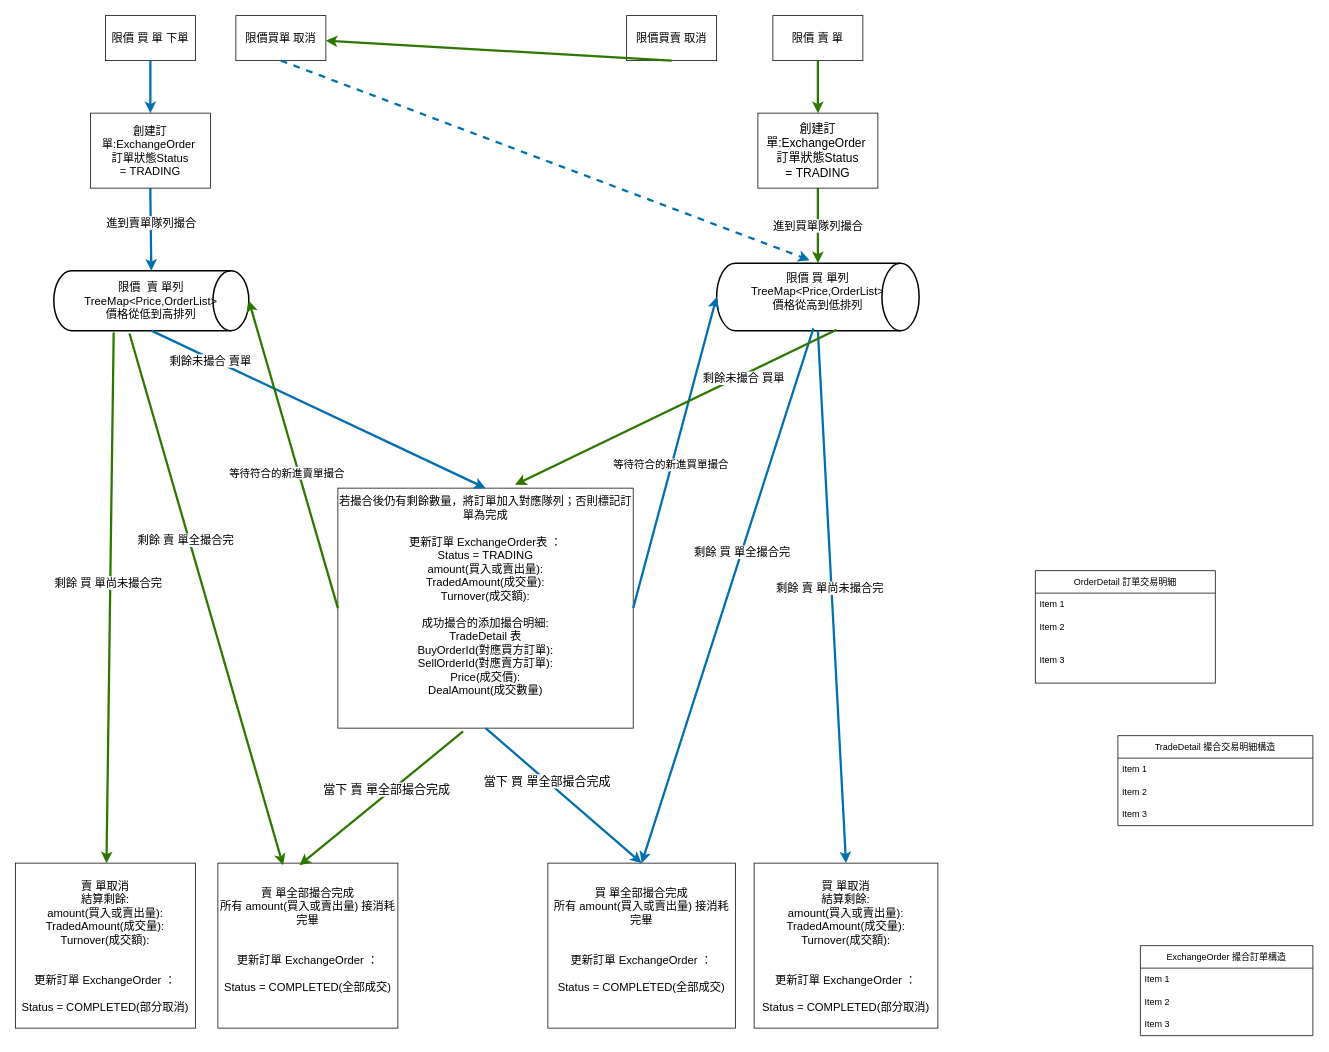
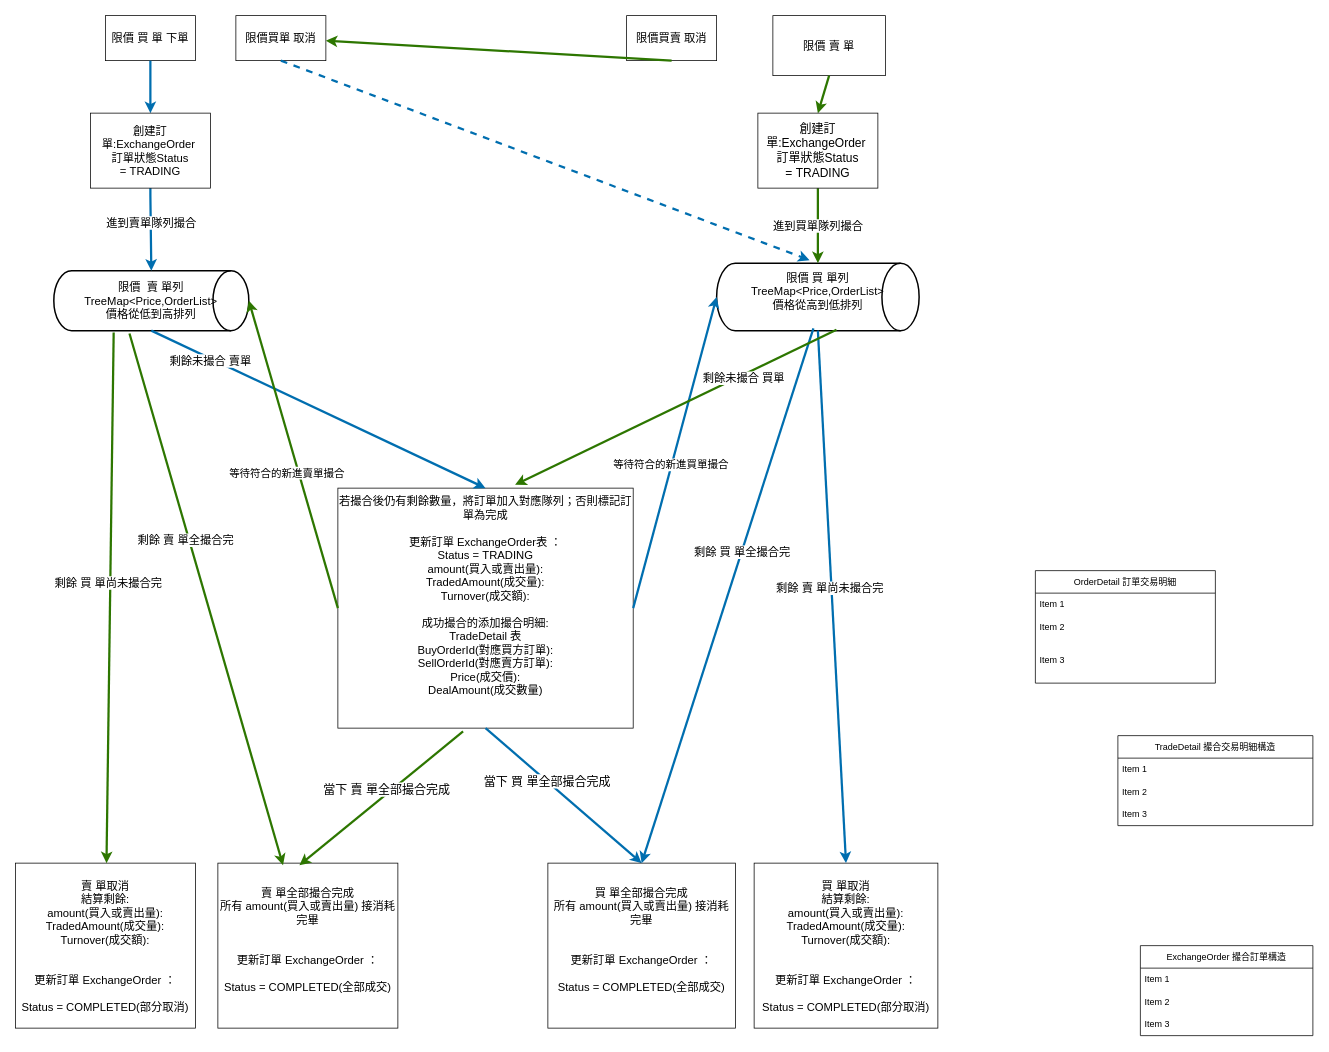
(818, 38) -> (829, 45)
